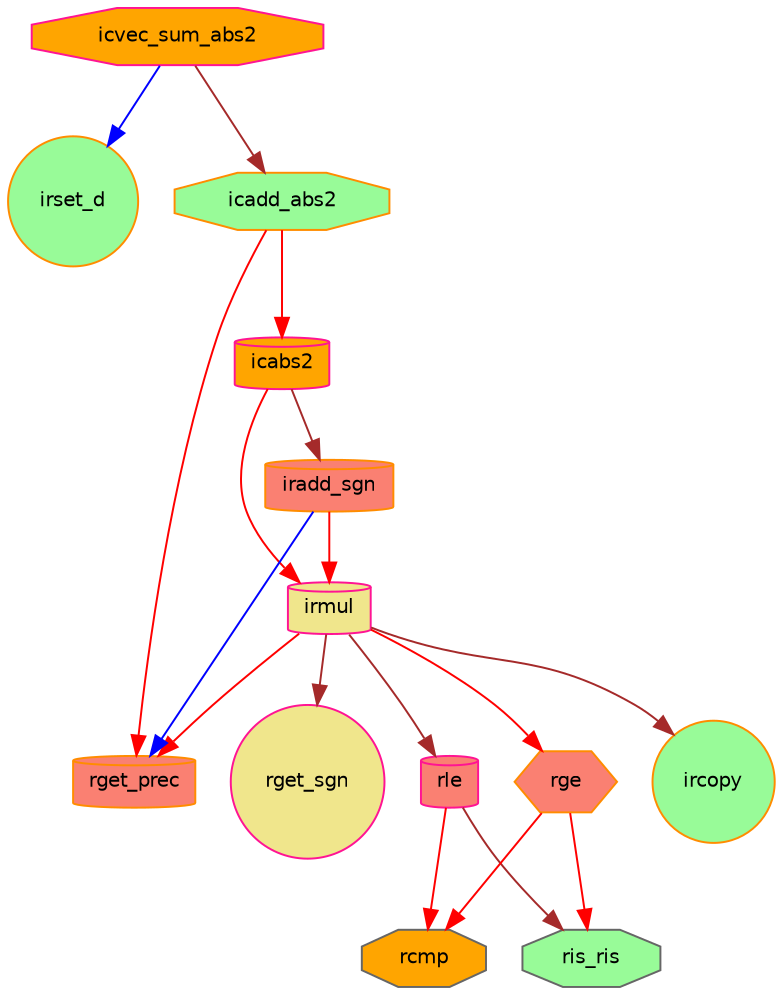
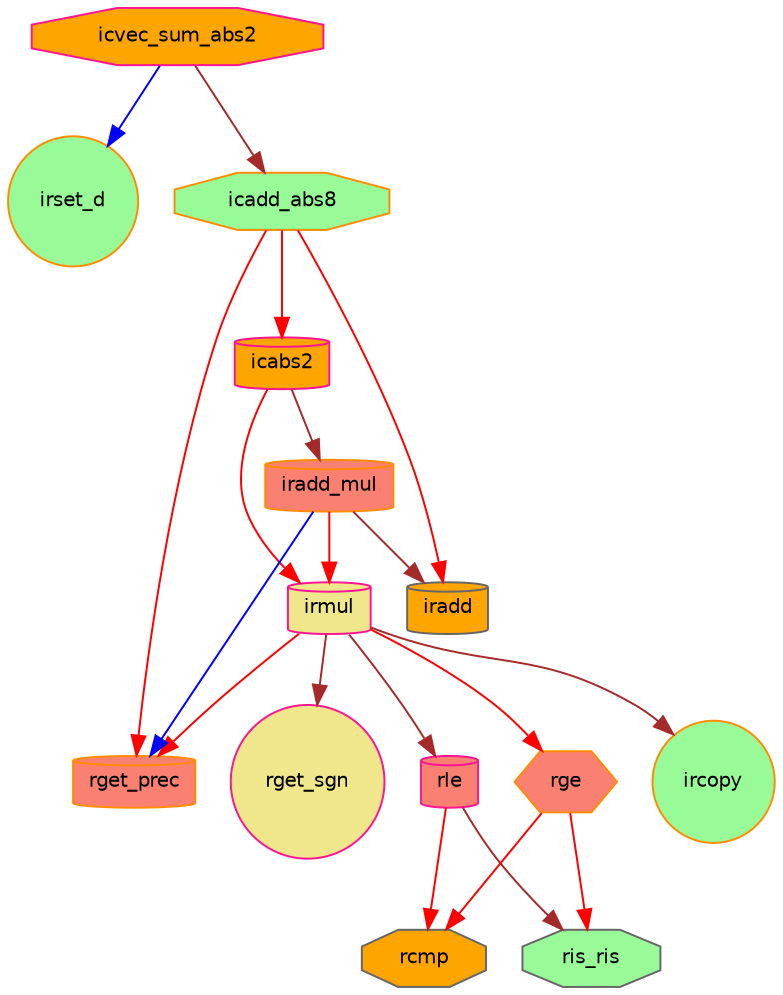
(282, 201) -> (282, 201)
(329, 486) -> (329, 486)
none -> (448, 608)
